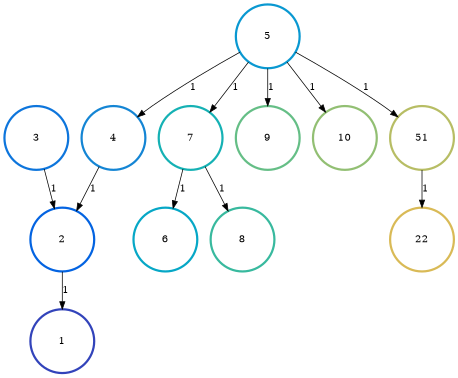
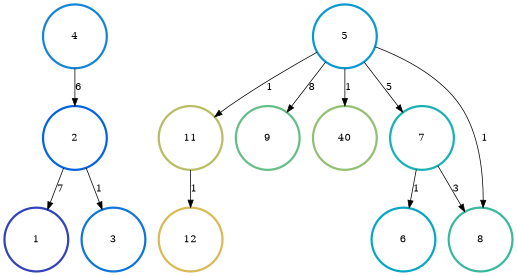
(191, 81) -> (458, 103)
(236, 87) -> (389, 87)
(271, 87) -> (312, 87)
(345, 138) -> (345, 138)
(422, 138) -> (191, 138)
(48, 185) -> (93, 185)
(93, 189) -> (79, 87)
(222, 189) -> (456, 189)
(422, 240) -> (191, 240)
(66, 290) -> (61, 189)
